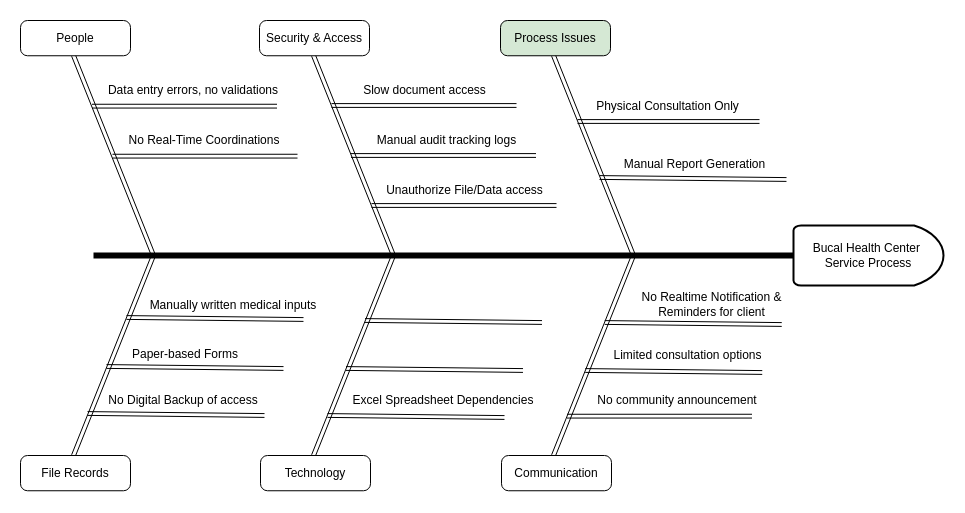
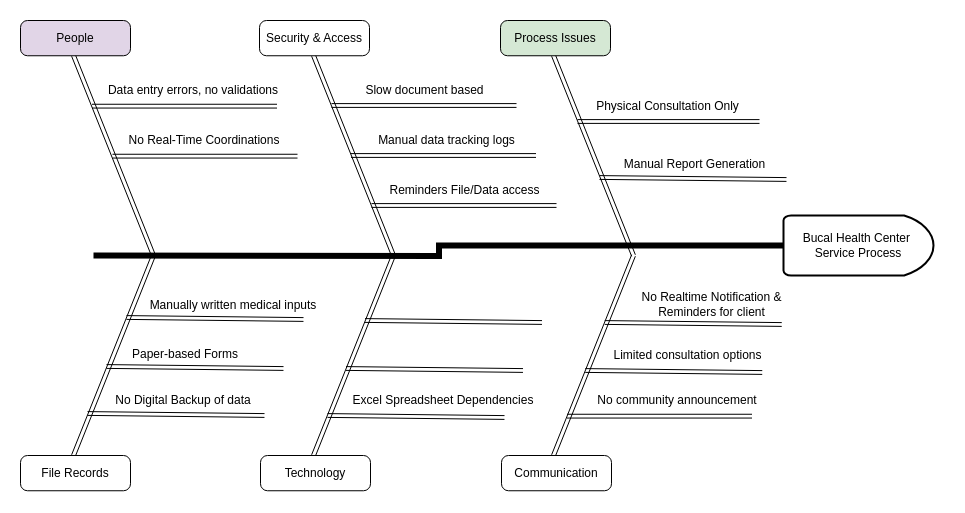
(76, 38) -> (76, 38)
(425, 91) -> (425, 91)
(447, 141) -> (447, 141)
(465, 191) -> (465, 191)
(869, 256) -> (859, 246)
(184, 401) -> (184, 401)
